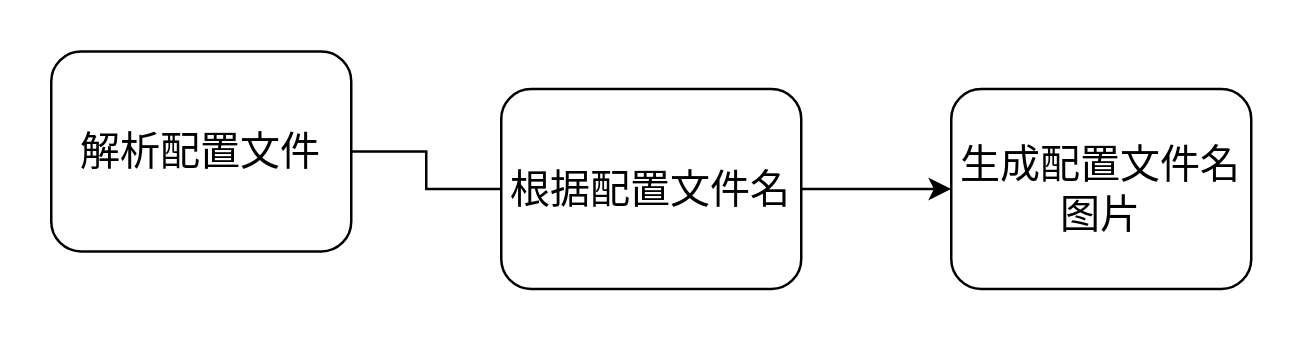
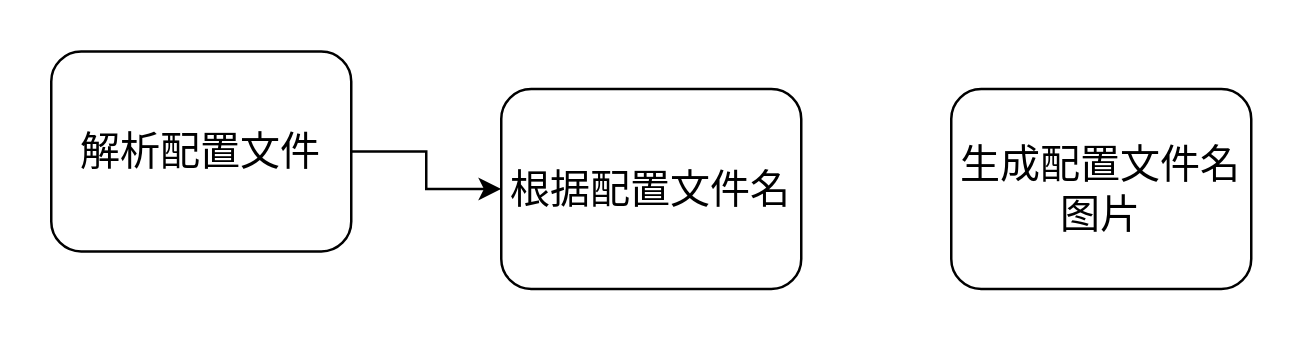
(490, 189) -> (483, 189)
(868, 189) -> none
